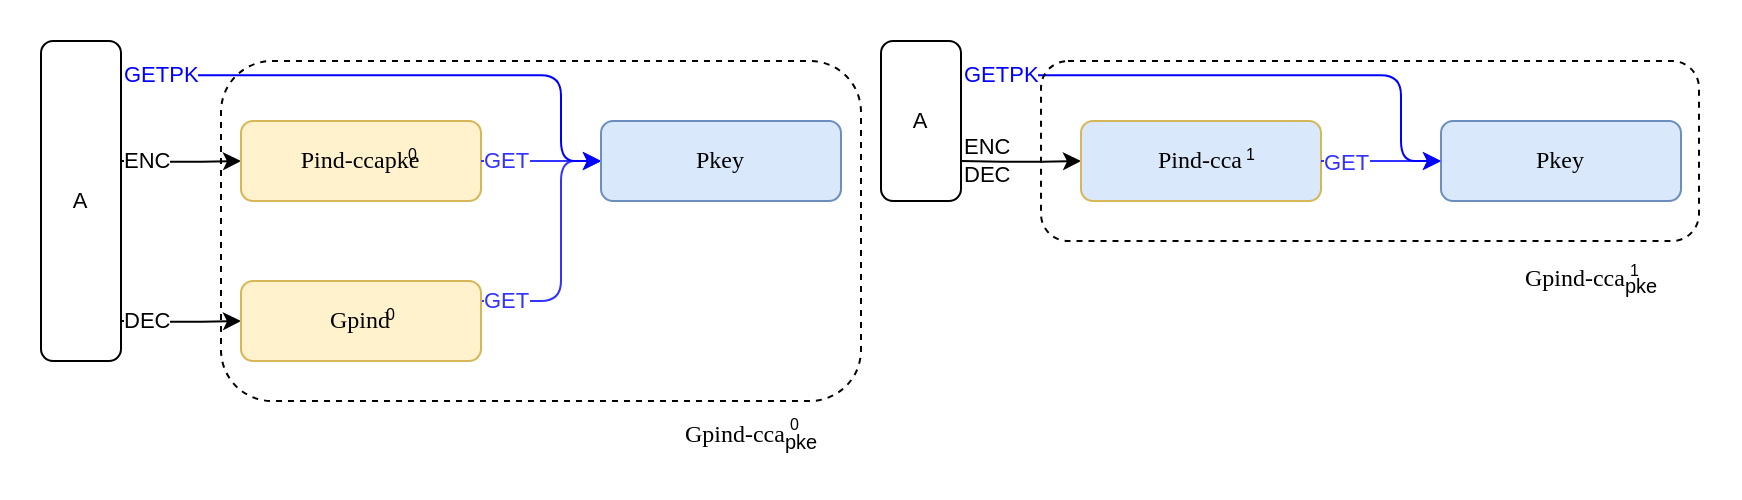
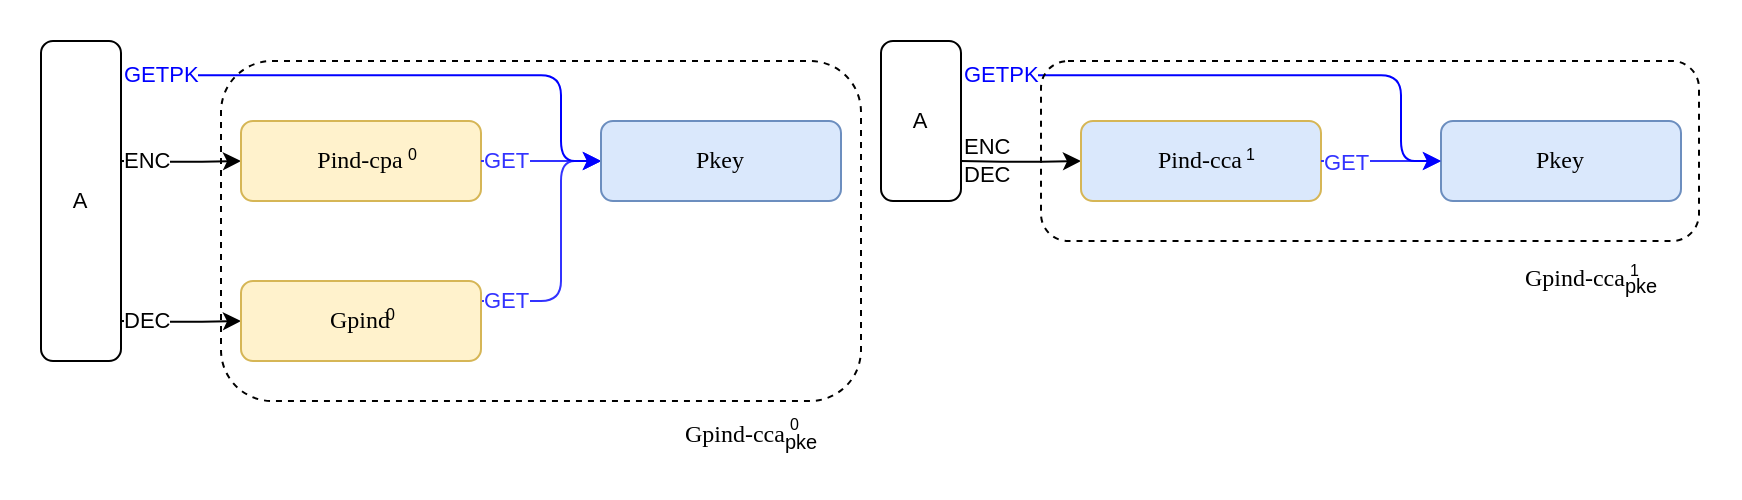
(361, 161) -> (361, 161)
